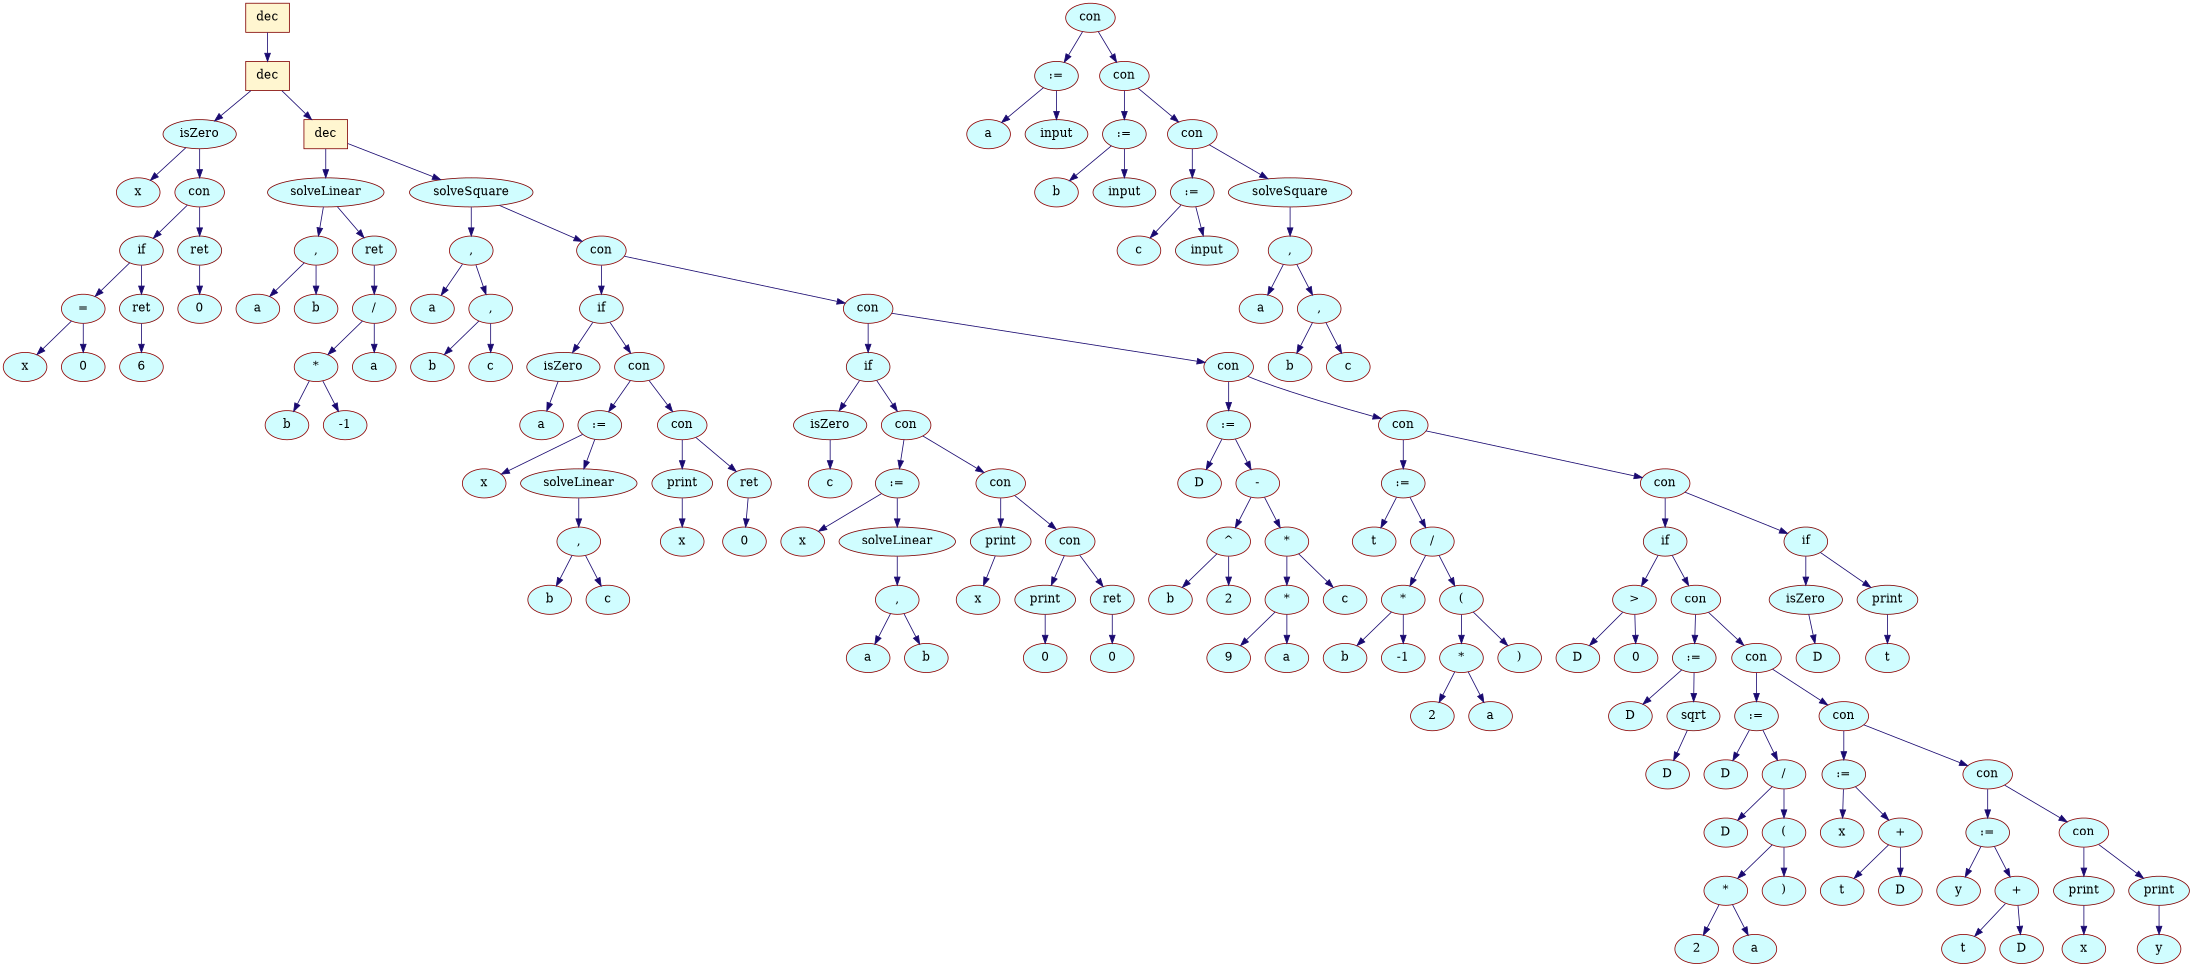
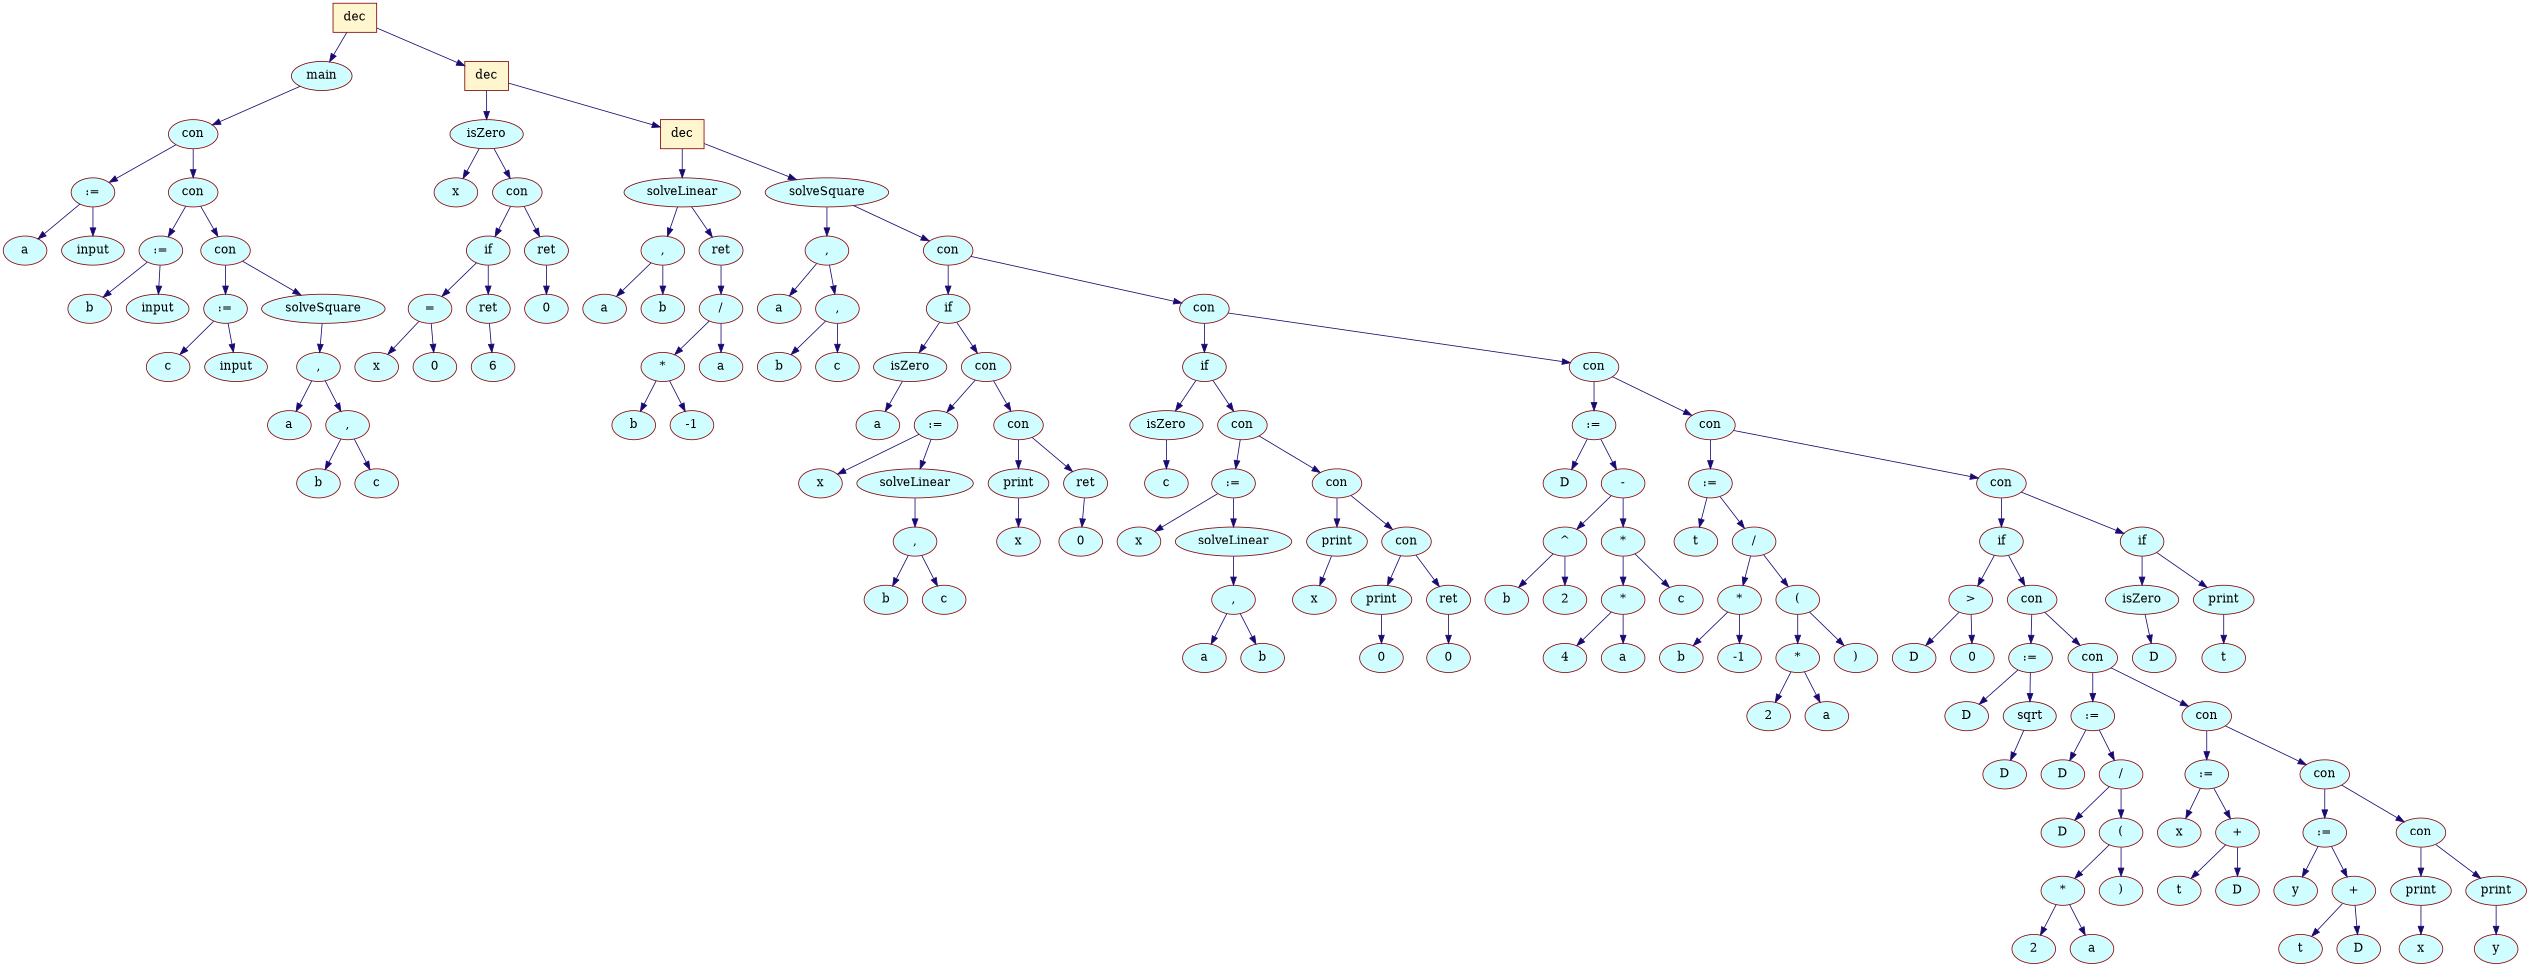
none -> (322, 76)
(1229, 658) -> (1565, 658)
